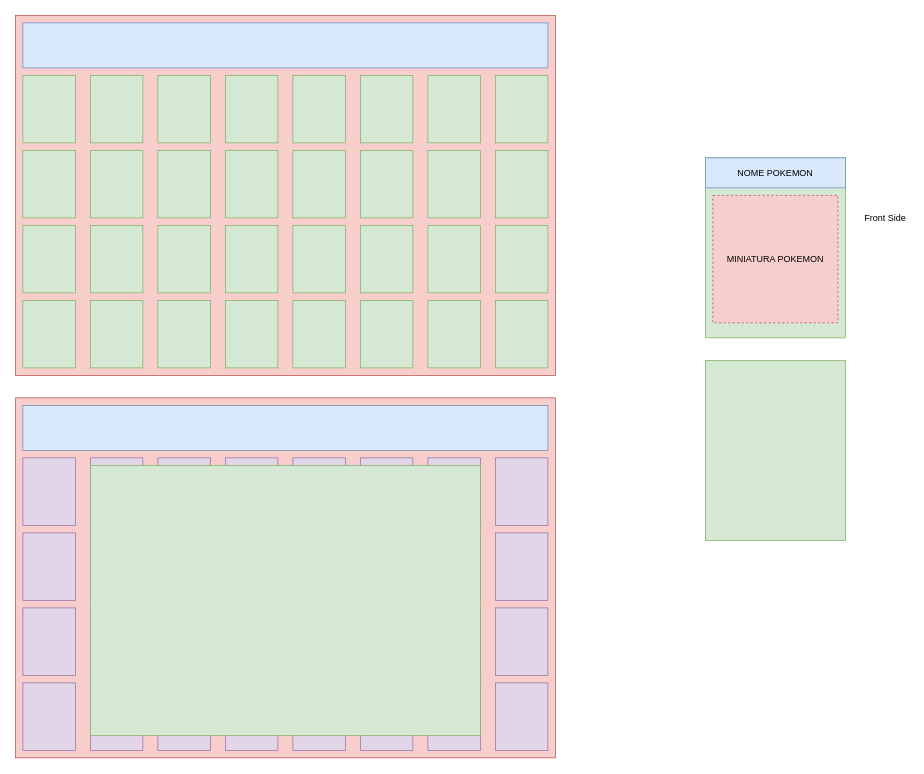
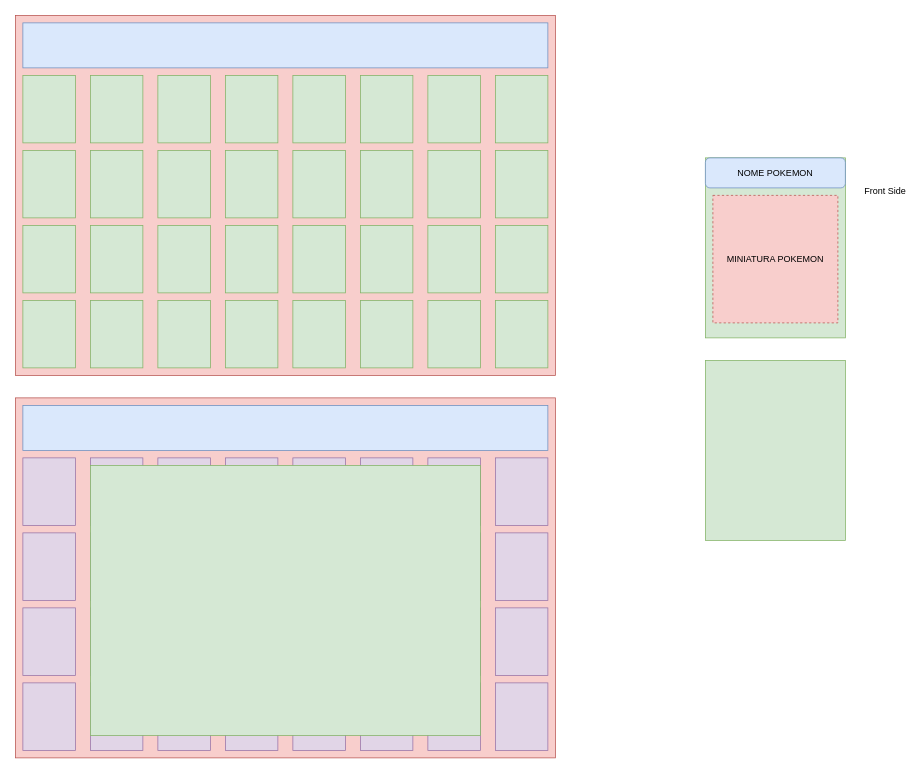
(775, 173) -> (775, 173)
(885, 218) -> (885, 192)
